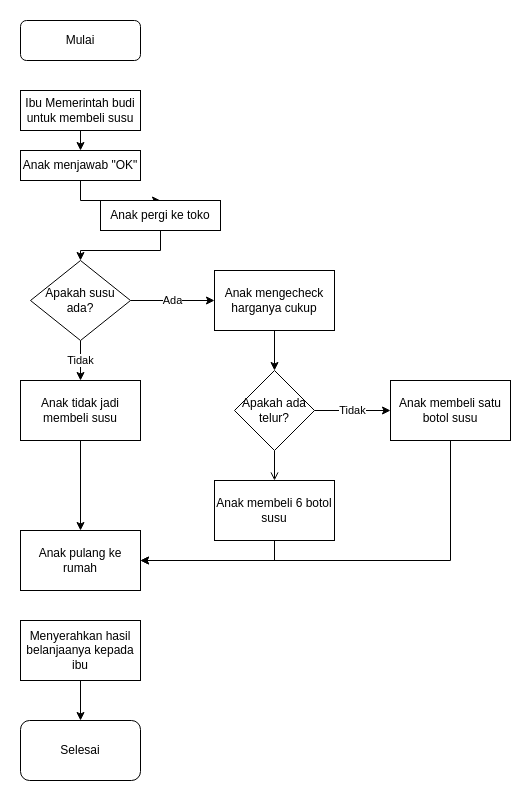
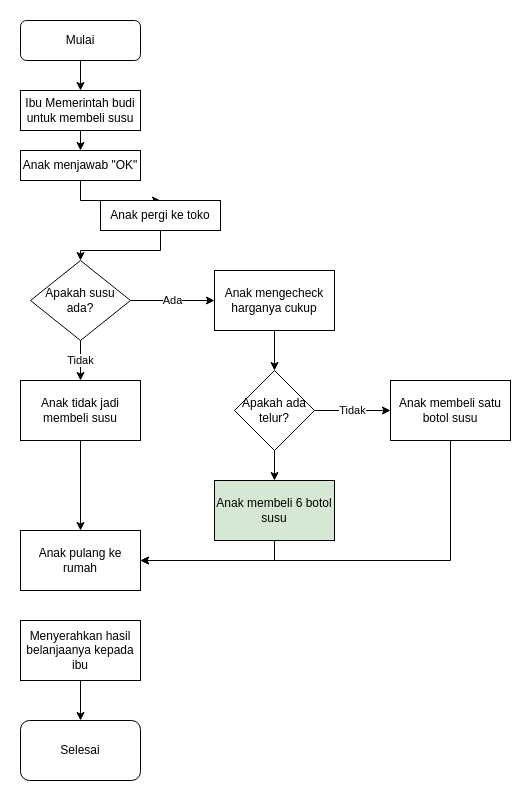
none -> (81, 72)
(275, 474) -> (275, 472)
(275, 511) -> (275, 511)
